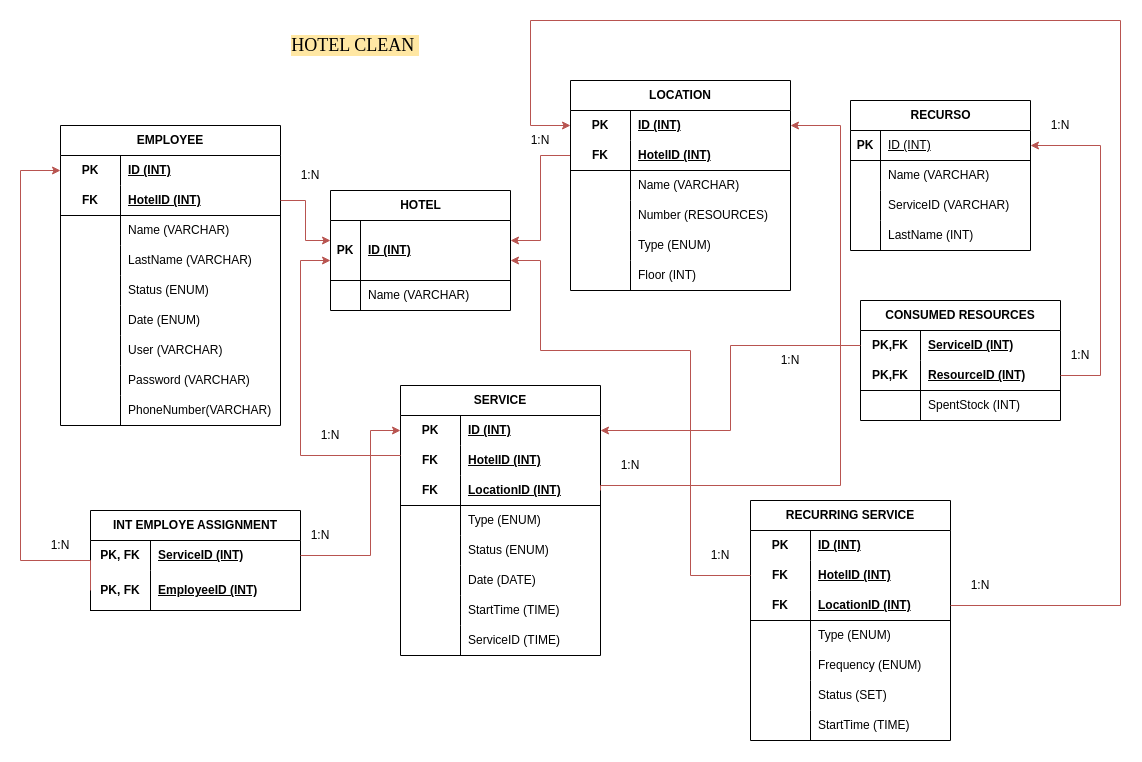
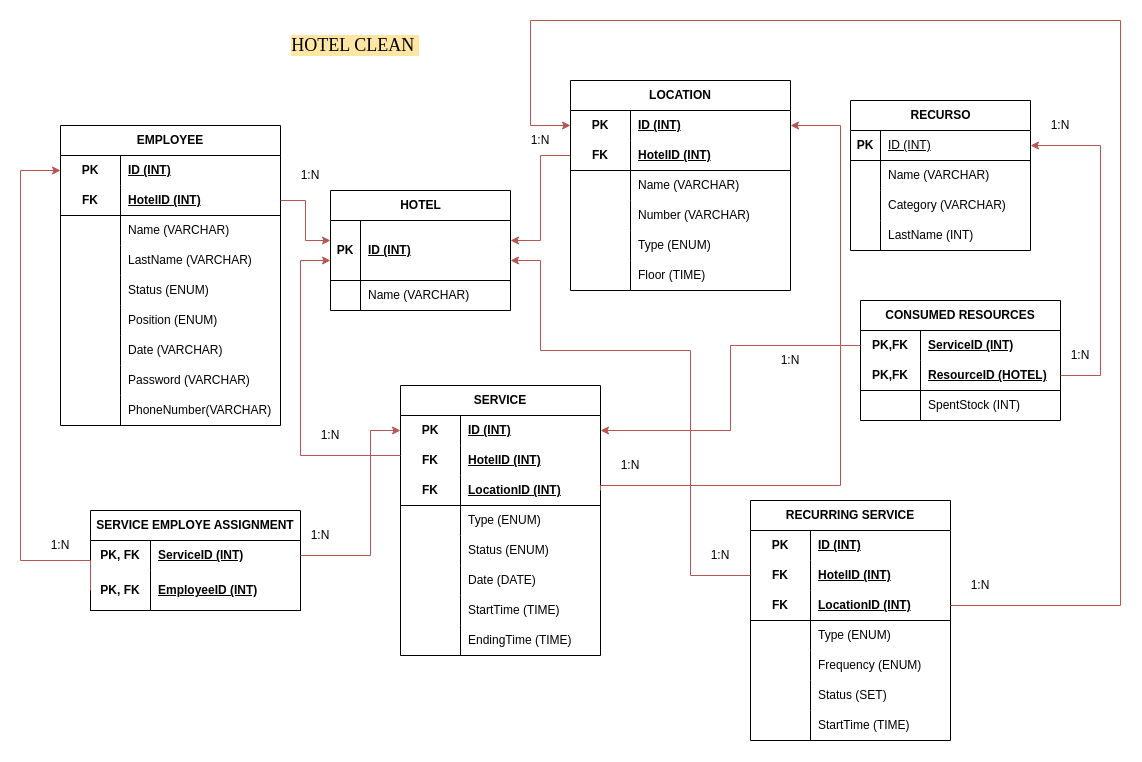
(949, 206) -> (947, 206)
(697, 216) -> (691, 216)
(672, 276) -> (676, 276)
(164, 321) -> (174, 321)
(174, 351) -> (174, 351)
(981, 376) -> (987, 376)
(196, 526) -> (196, 526)
(519, 641) -> (521, 641)
